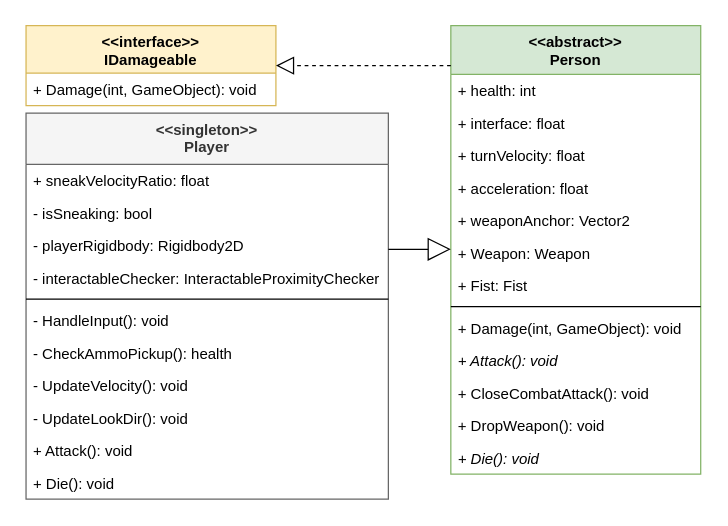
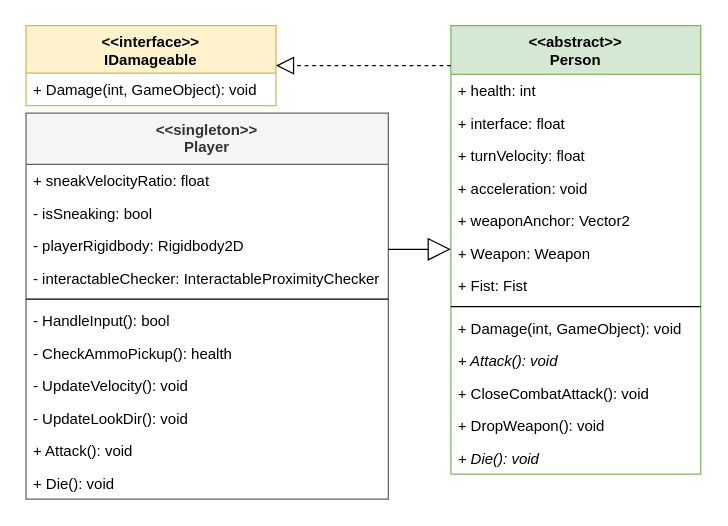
(534, 189) -> (530, 189)
(111, 321) -> (111, 321)
